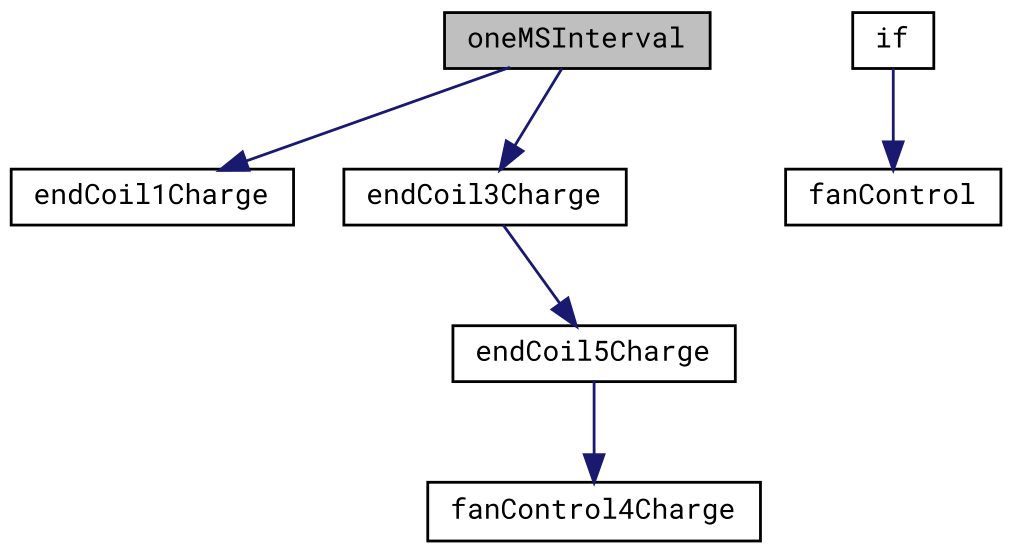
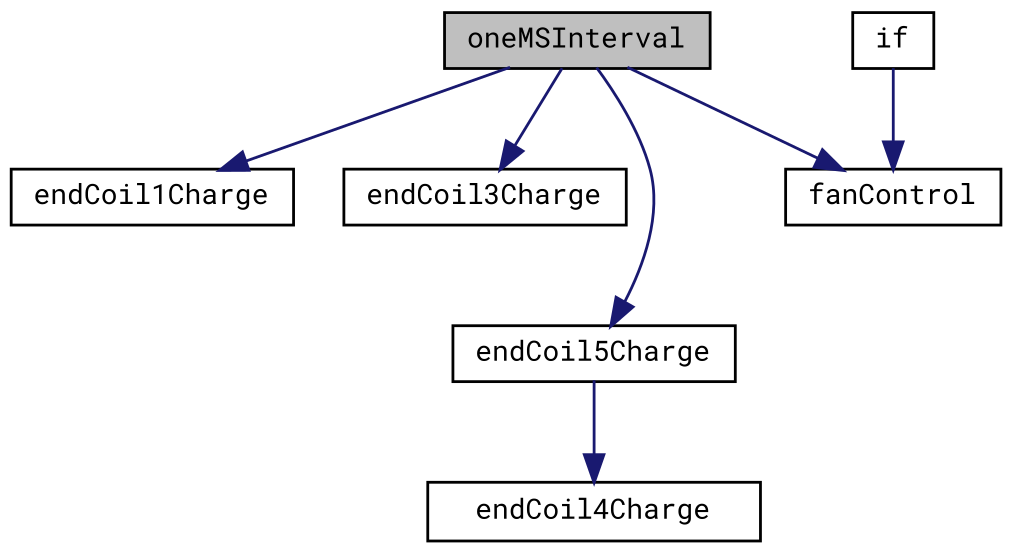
none -> (723, 113)
(531, 264) -> (652, 180)
(594, 512) -> (594, 512)
